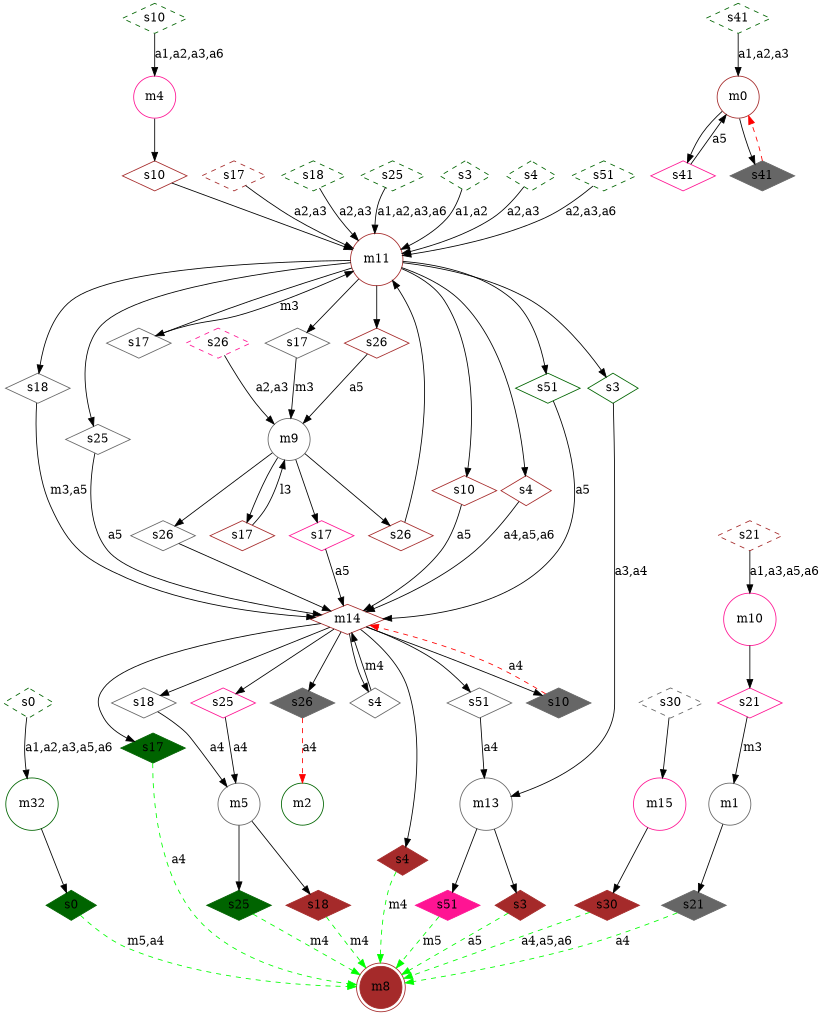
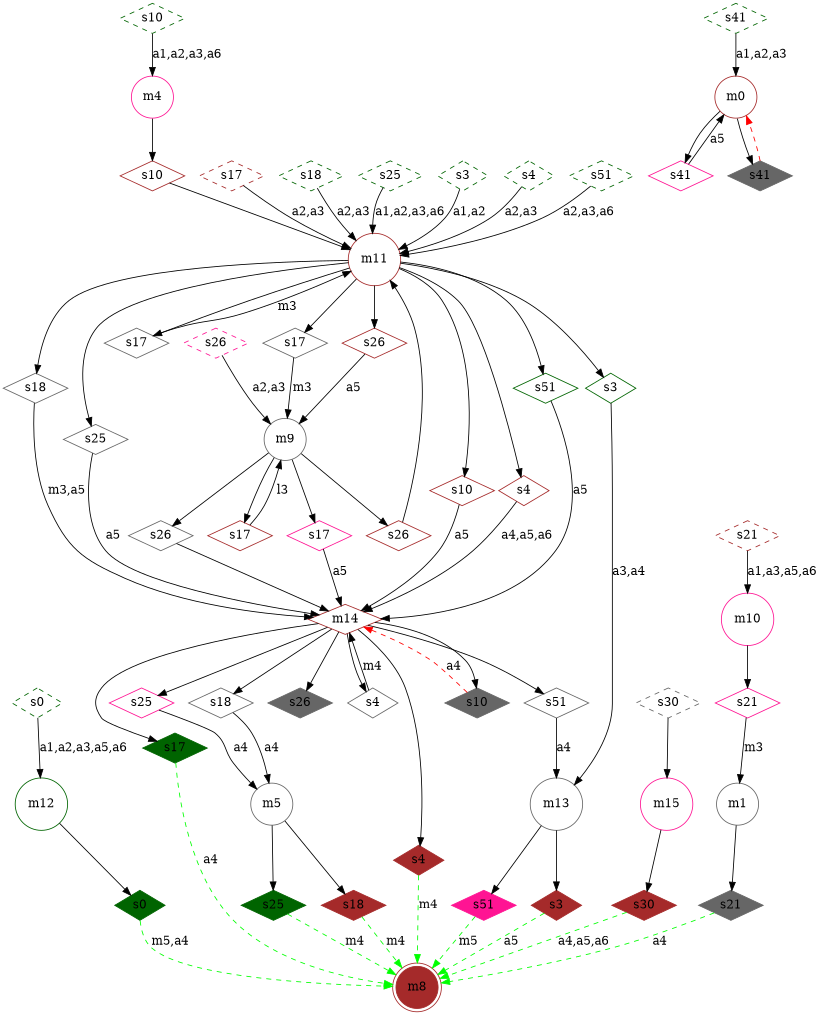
(32, 804) -> (41, 804)
(302, 804) -> none
